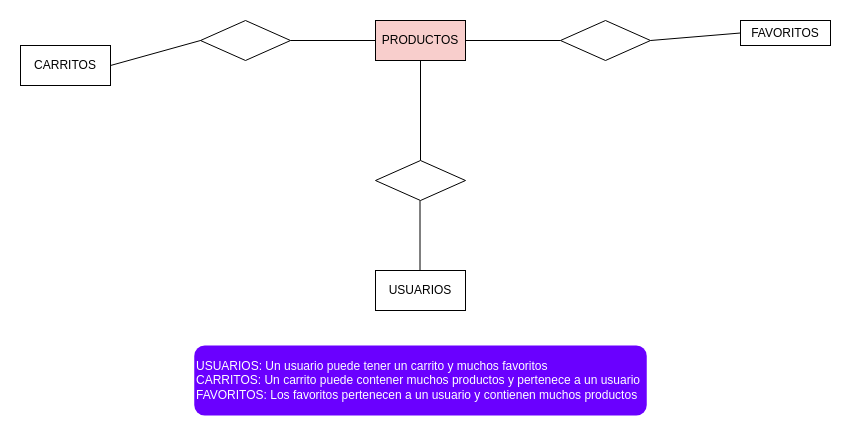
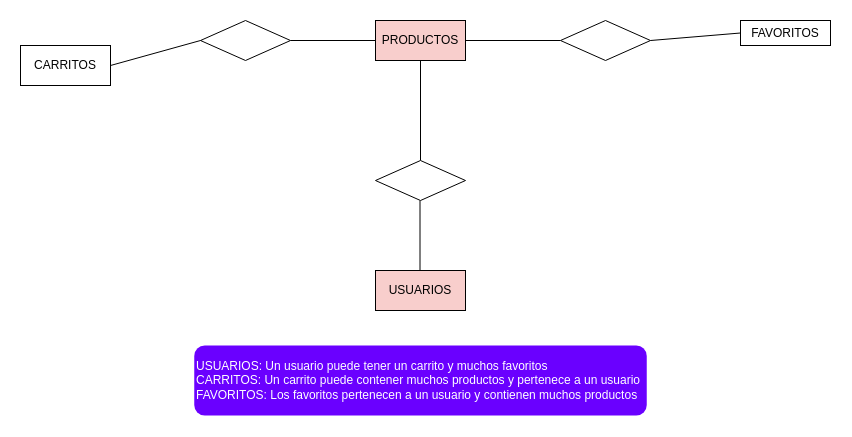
(421, 291) -> (421, 291)
